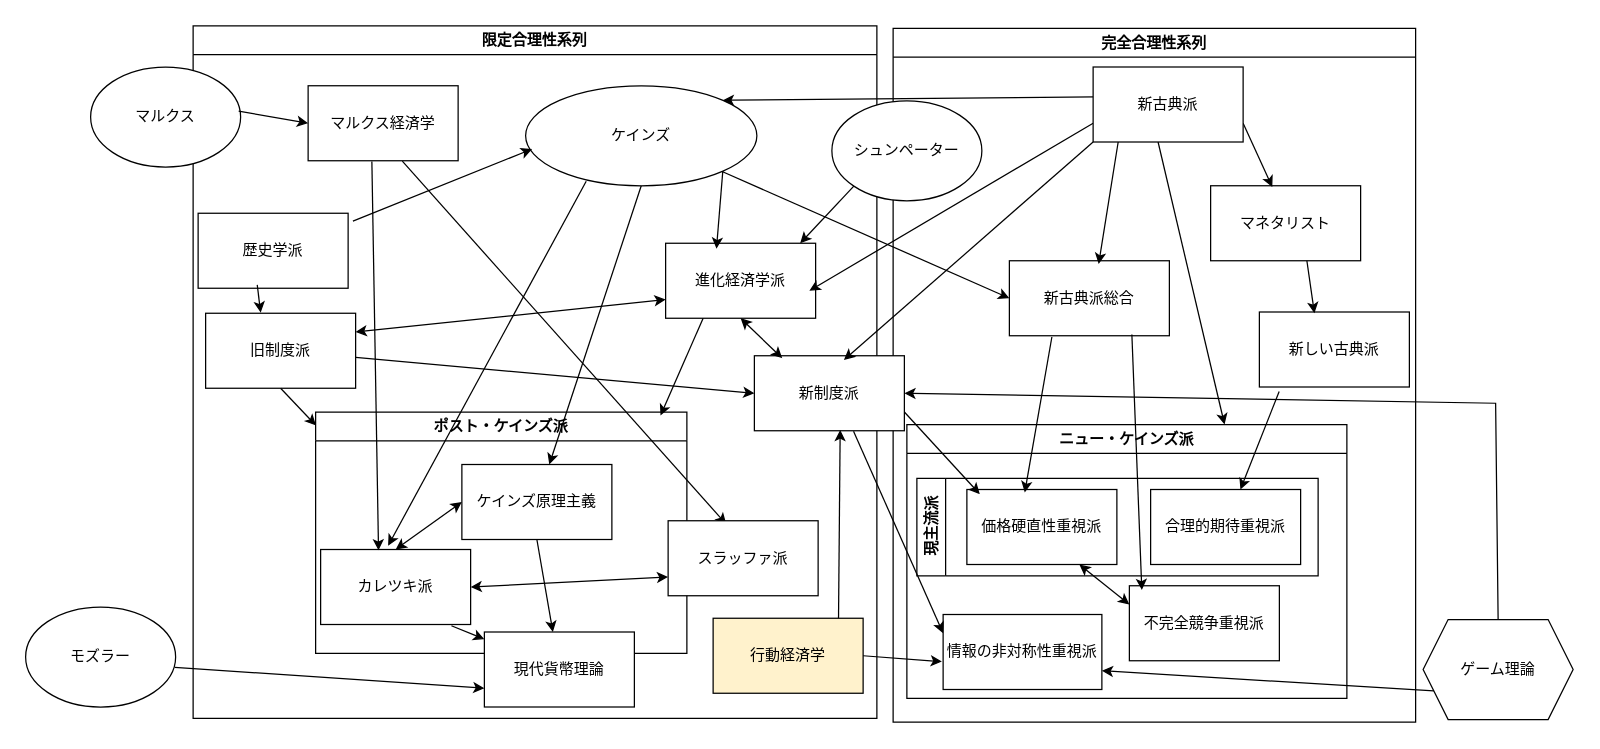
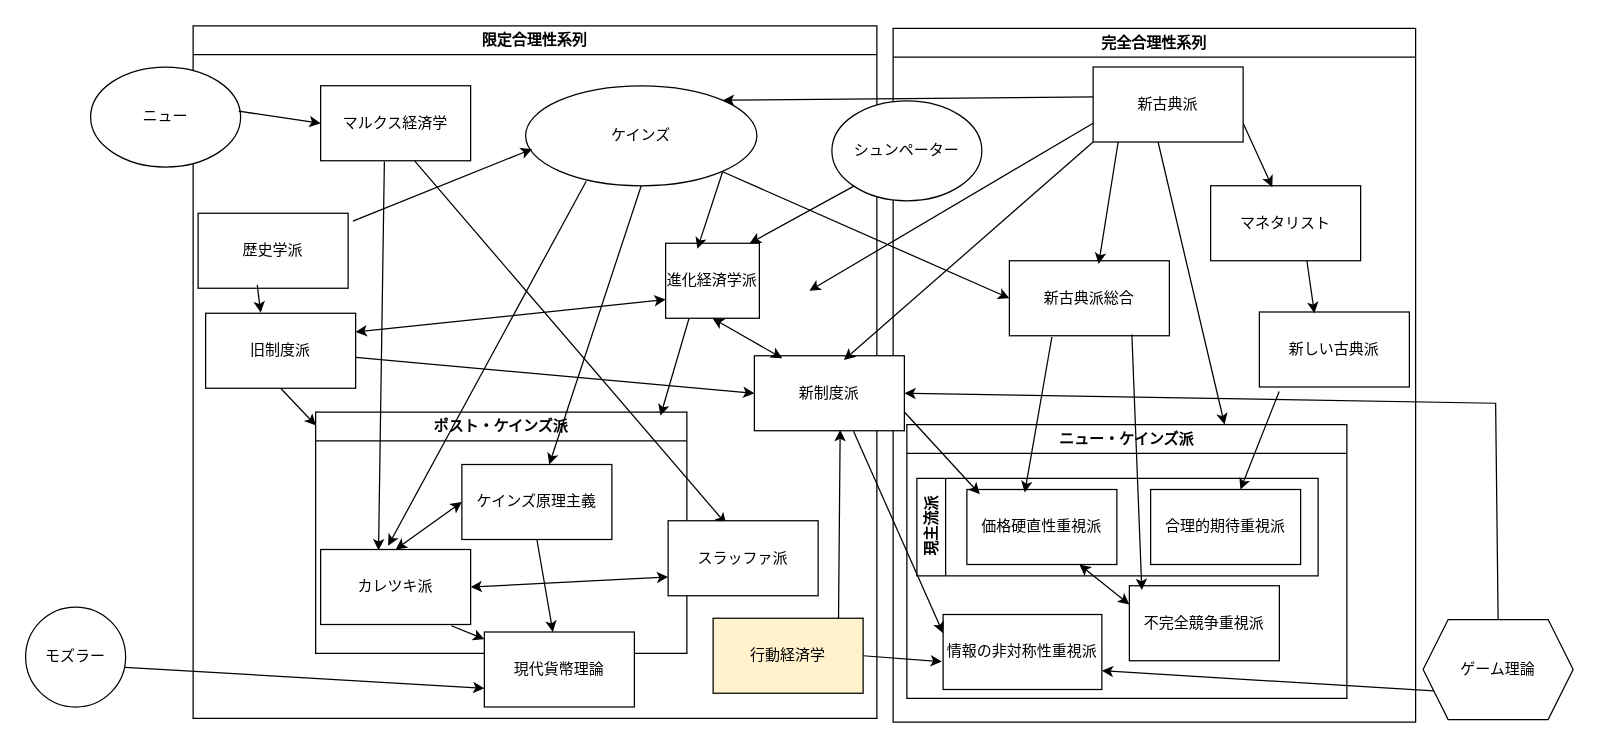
(166, 117) -> (166, 117)
(383, 123) -> (396, 123)
(741, 281) -> (713, 281)
(101, 657) -> (76, 657)
